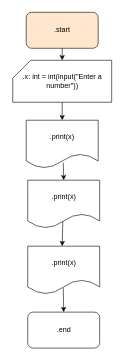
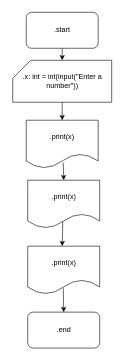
(62, 30) -> (62, 30)
